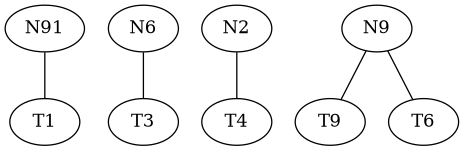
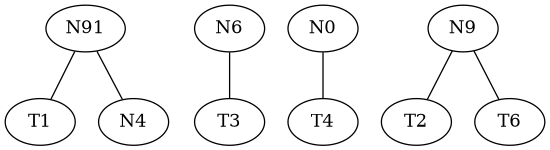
(237, 29) -> (323, 29)
none -> (134, 122)
(330, 122) -> (416, 122)
